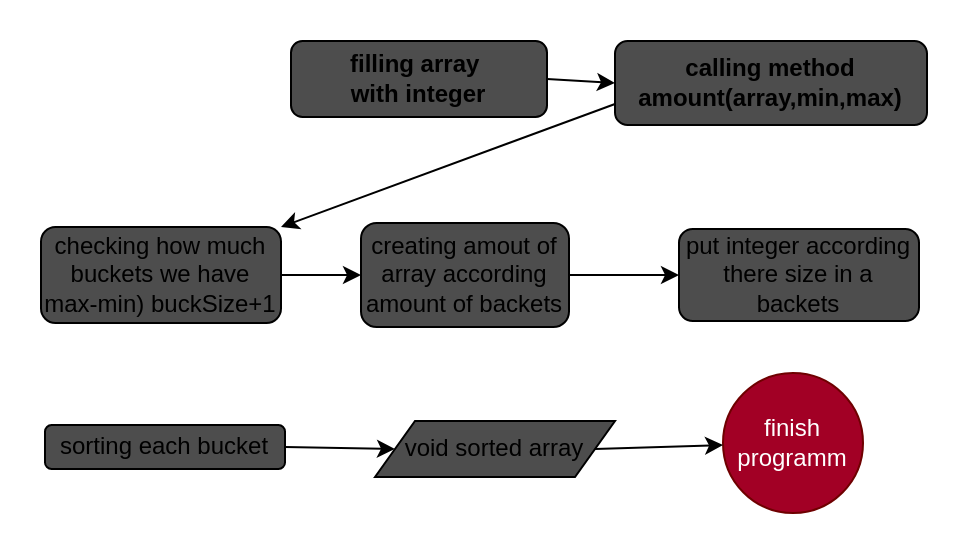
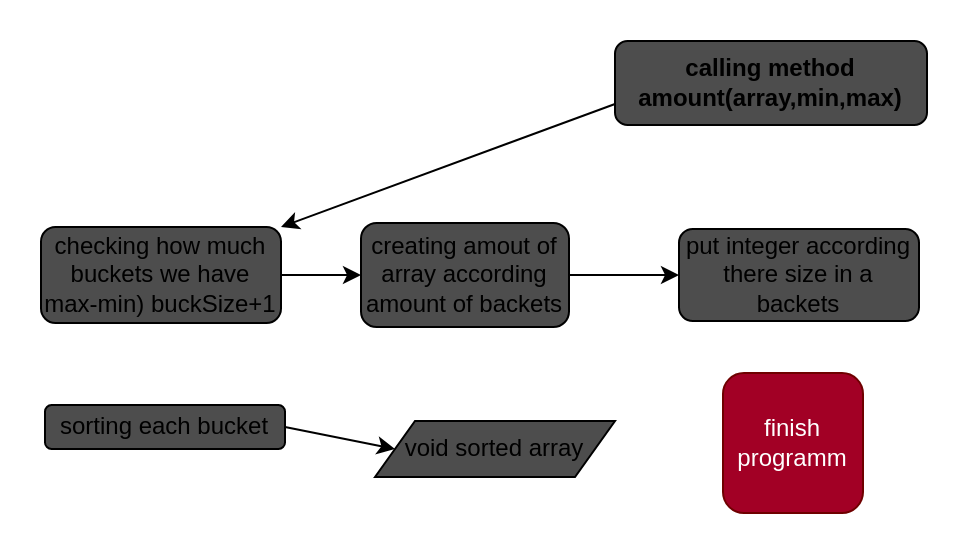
(419, 79) -> none
(574, 81) -> none
(793, 443) -> (793, 443)
(165, 447) -> (165, 427)
(652, 447) -> none
